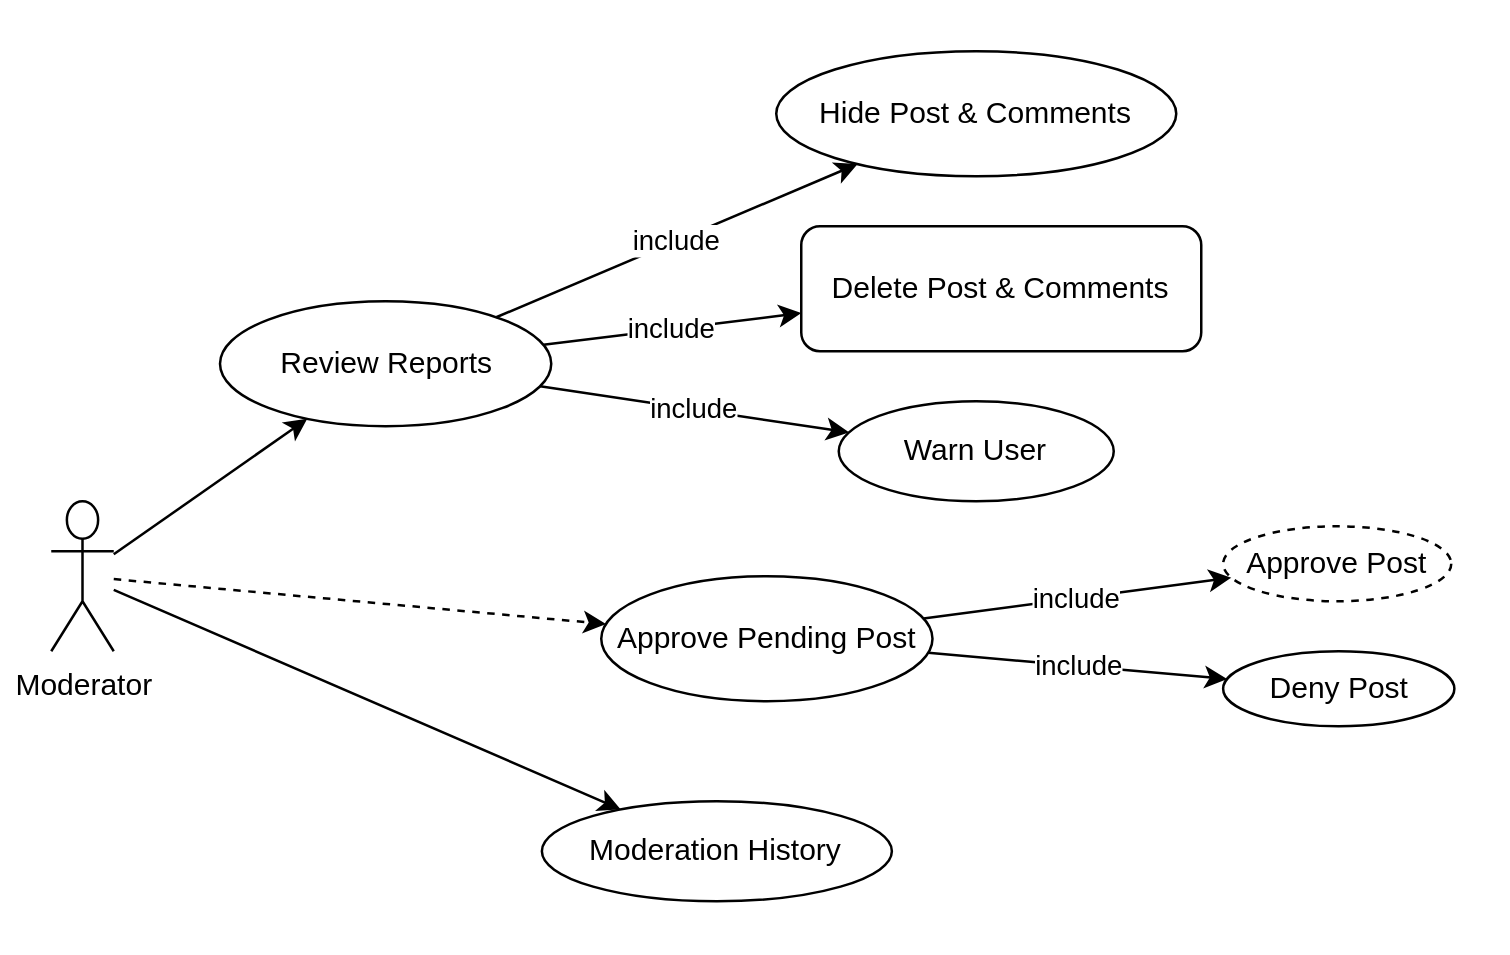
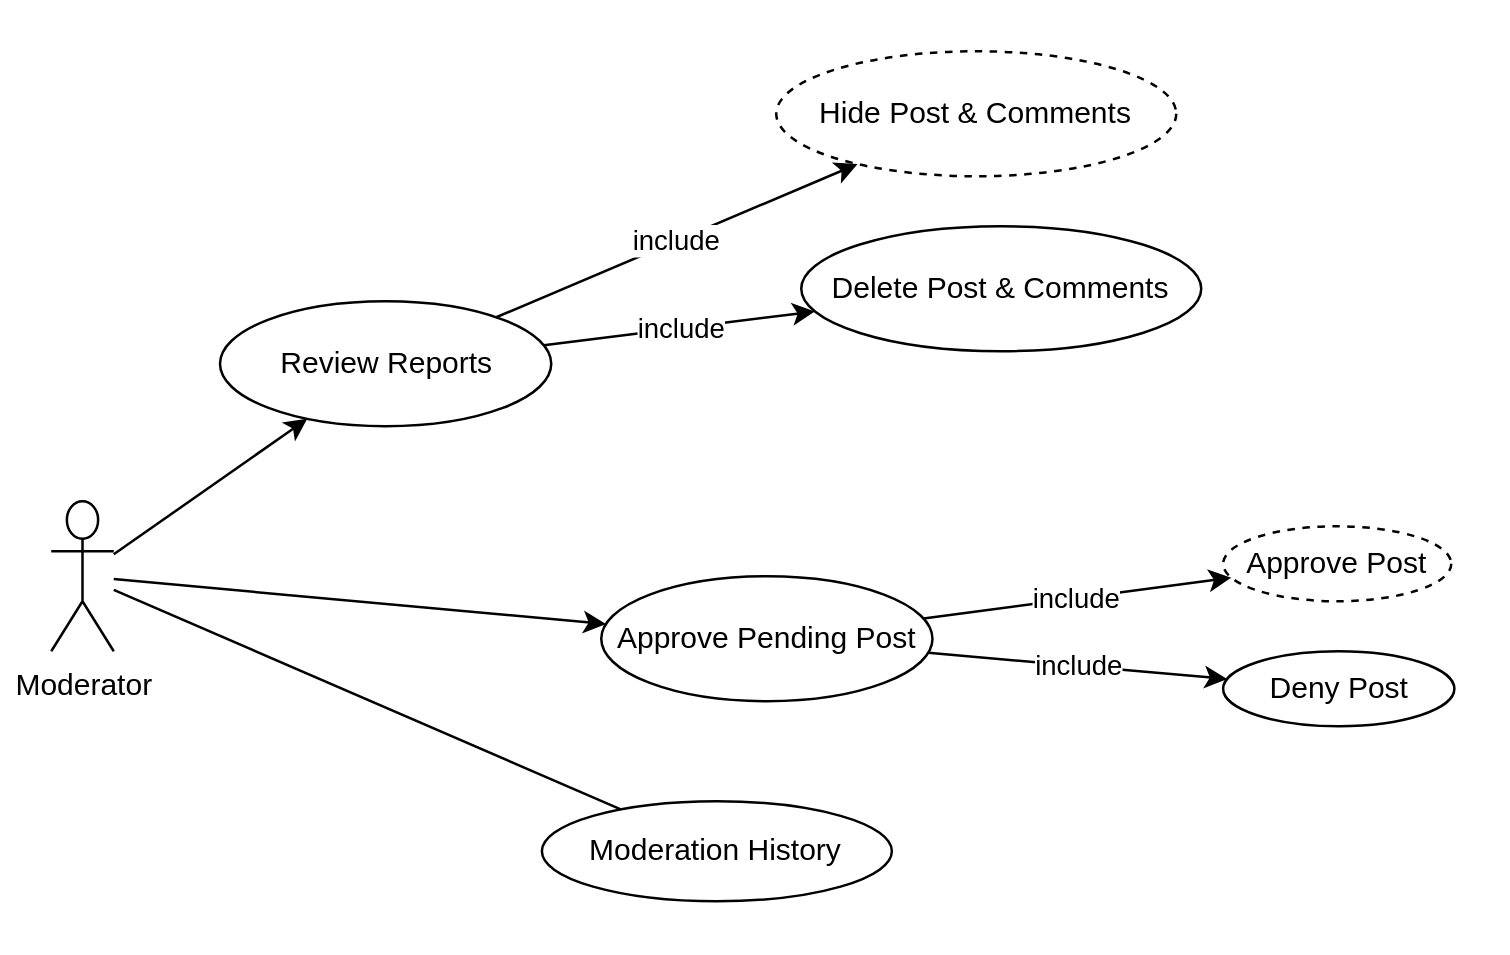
(976, 114) -> (976, 114)
(1001, 289) -> (1001, 289)
(687, 408) -> none
(976, 451) -> none
(354, 601) -> (354, 601)
(604, 802) -> (610, 805)
